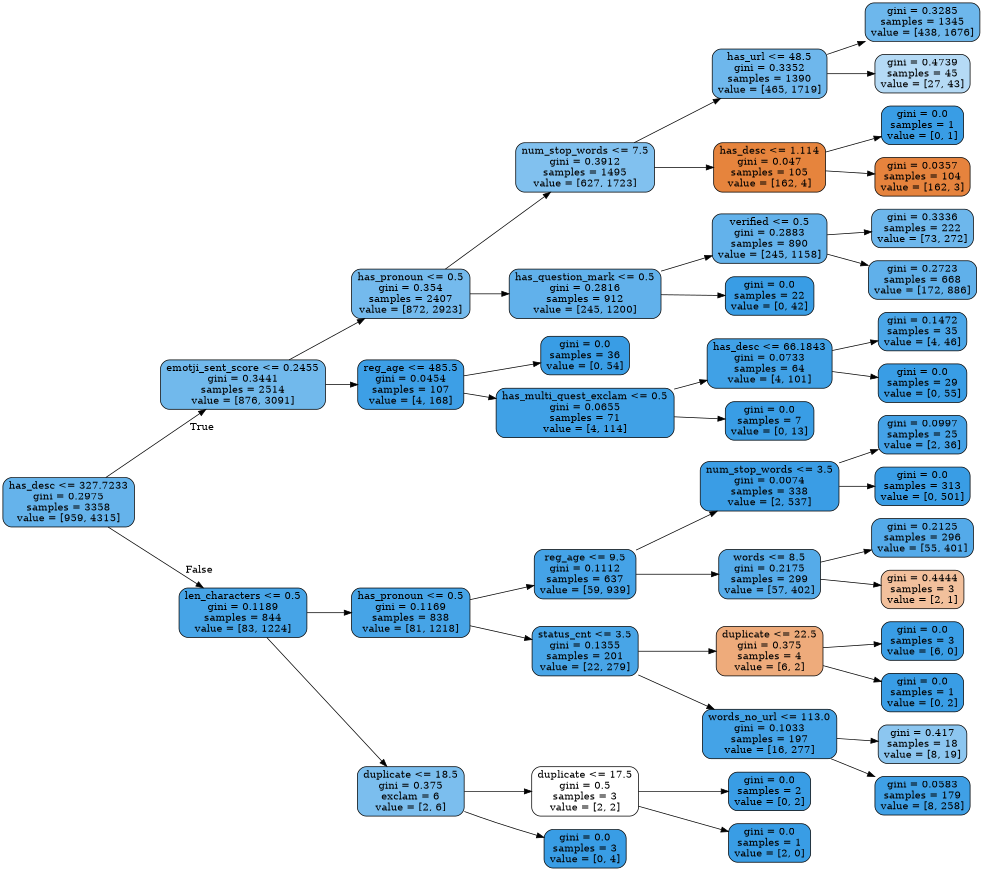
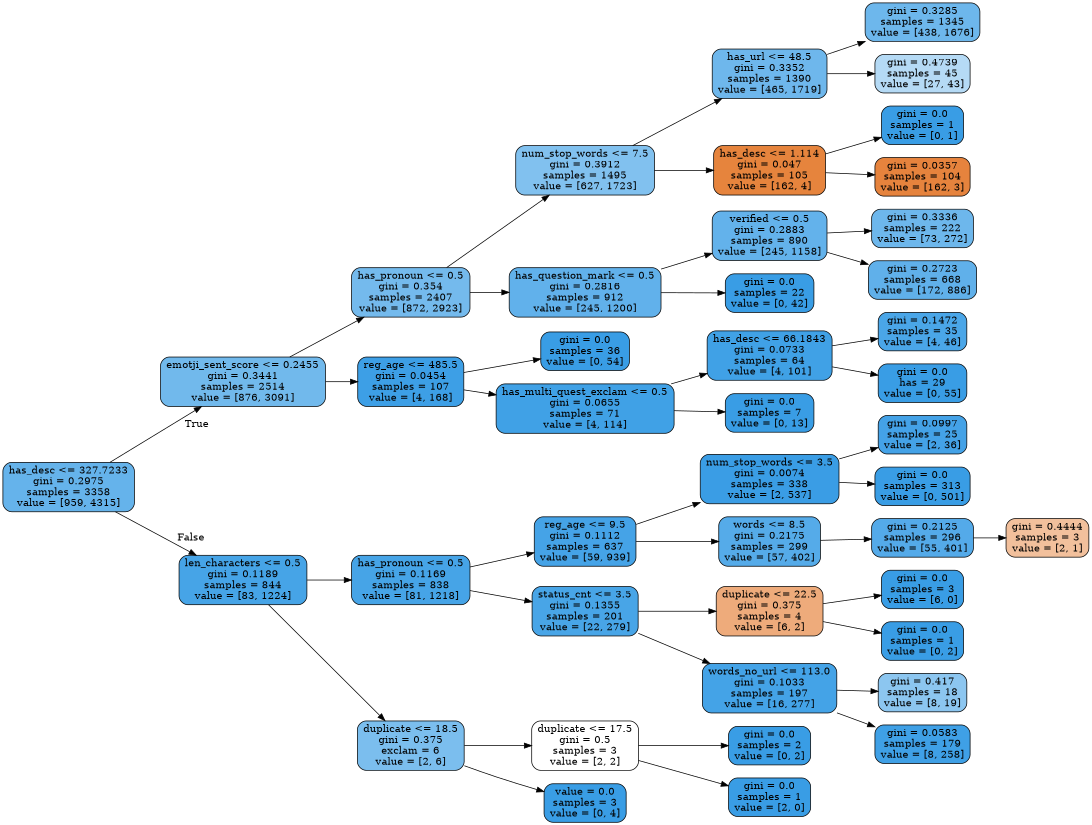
(923, 383) -> (923, 383)
(847, 582) -> (986, 538)
(585, 849) -> (585, 803)
